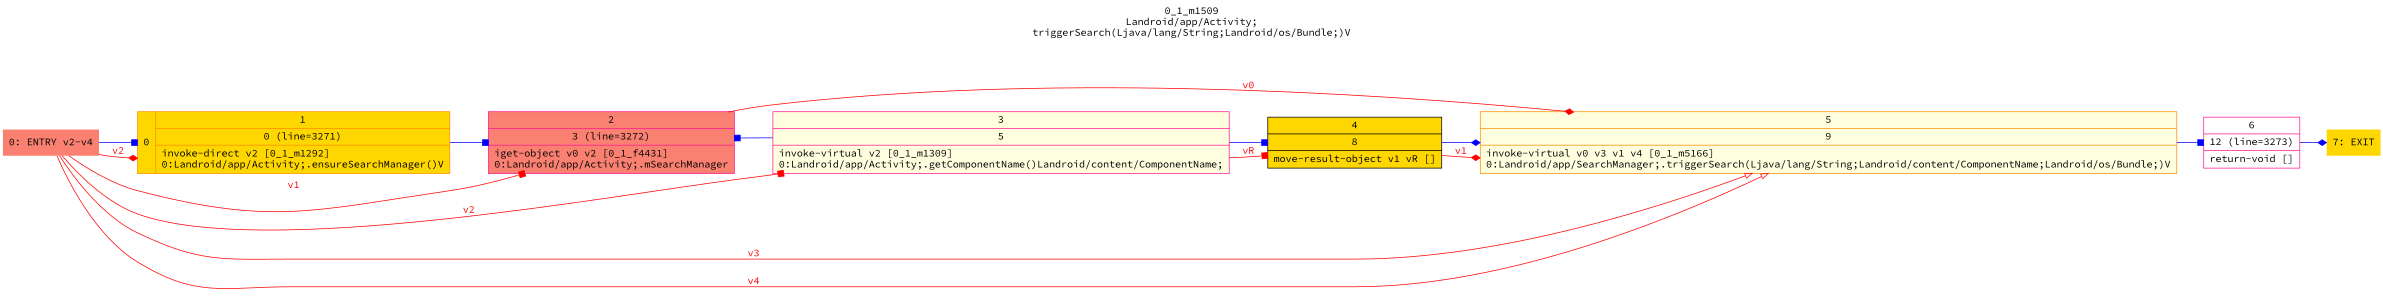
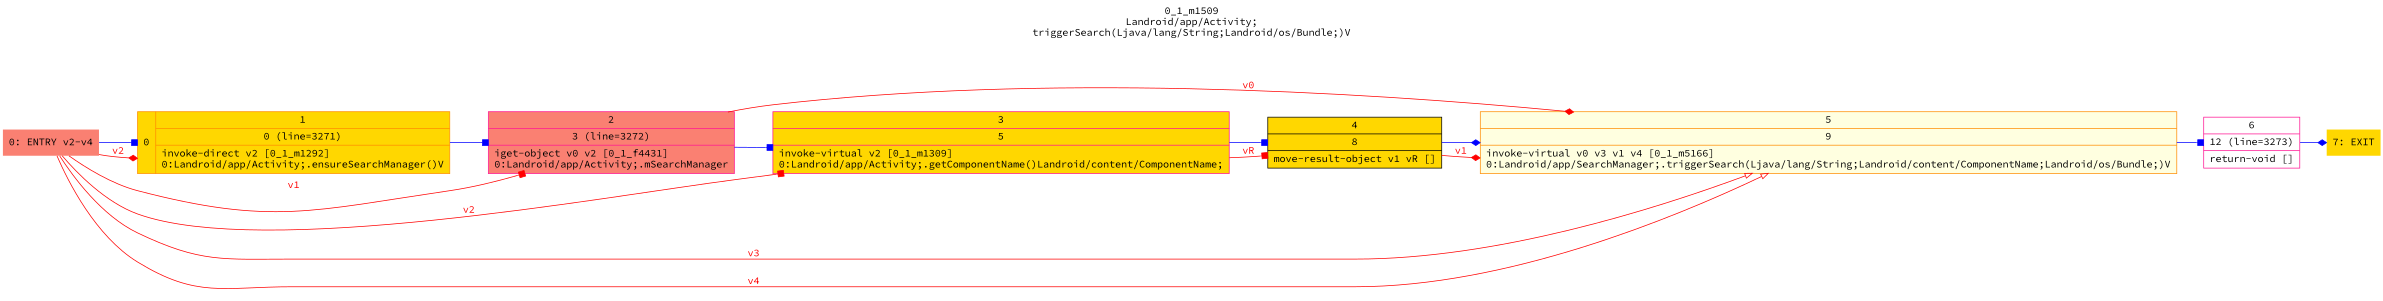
(757, 138) -> (750, 147)
(1001, 143) -> (1001, 143)
